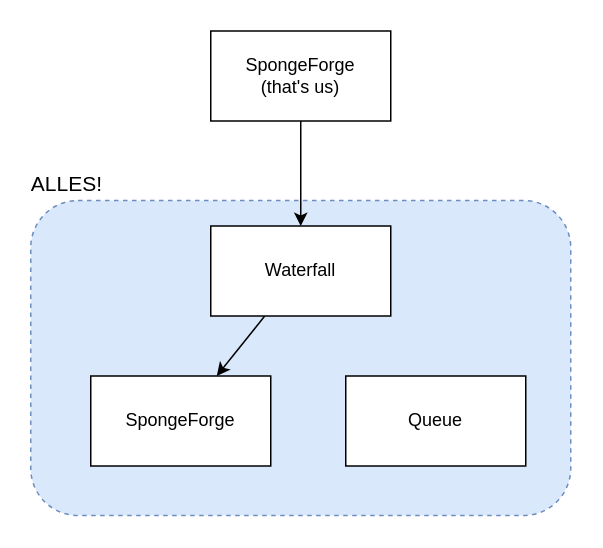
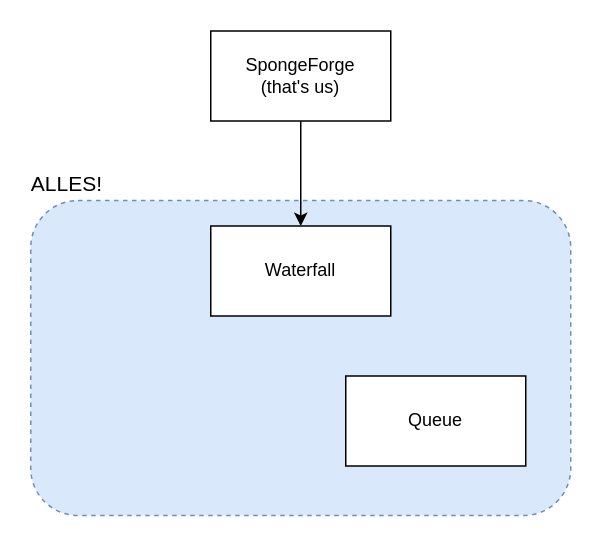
(244, 342) -> none
(181, 421) -> none
